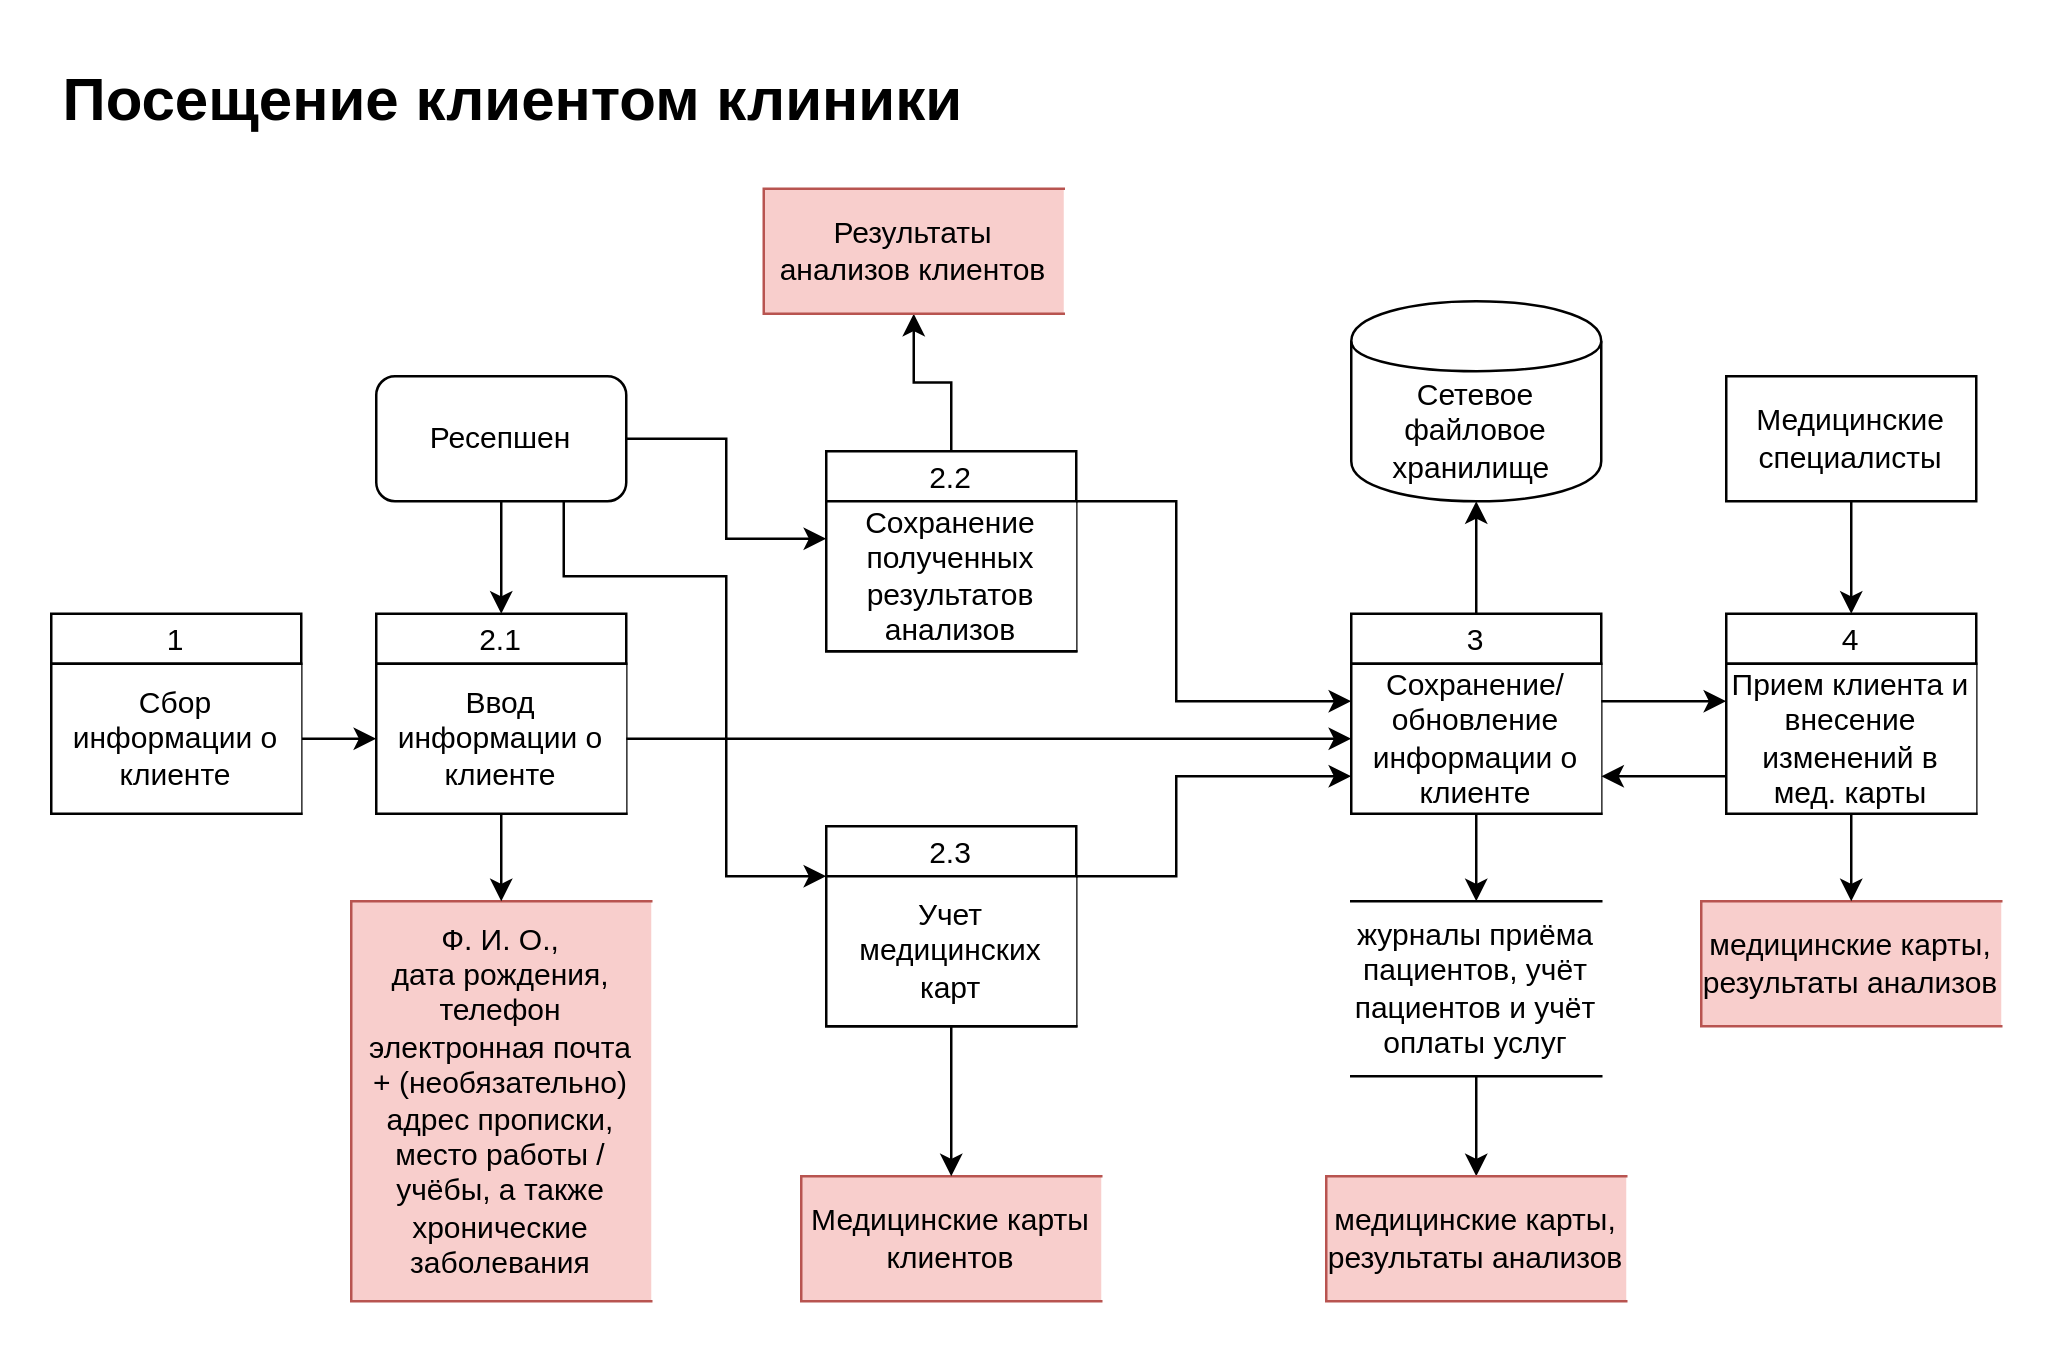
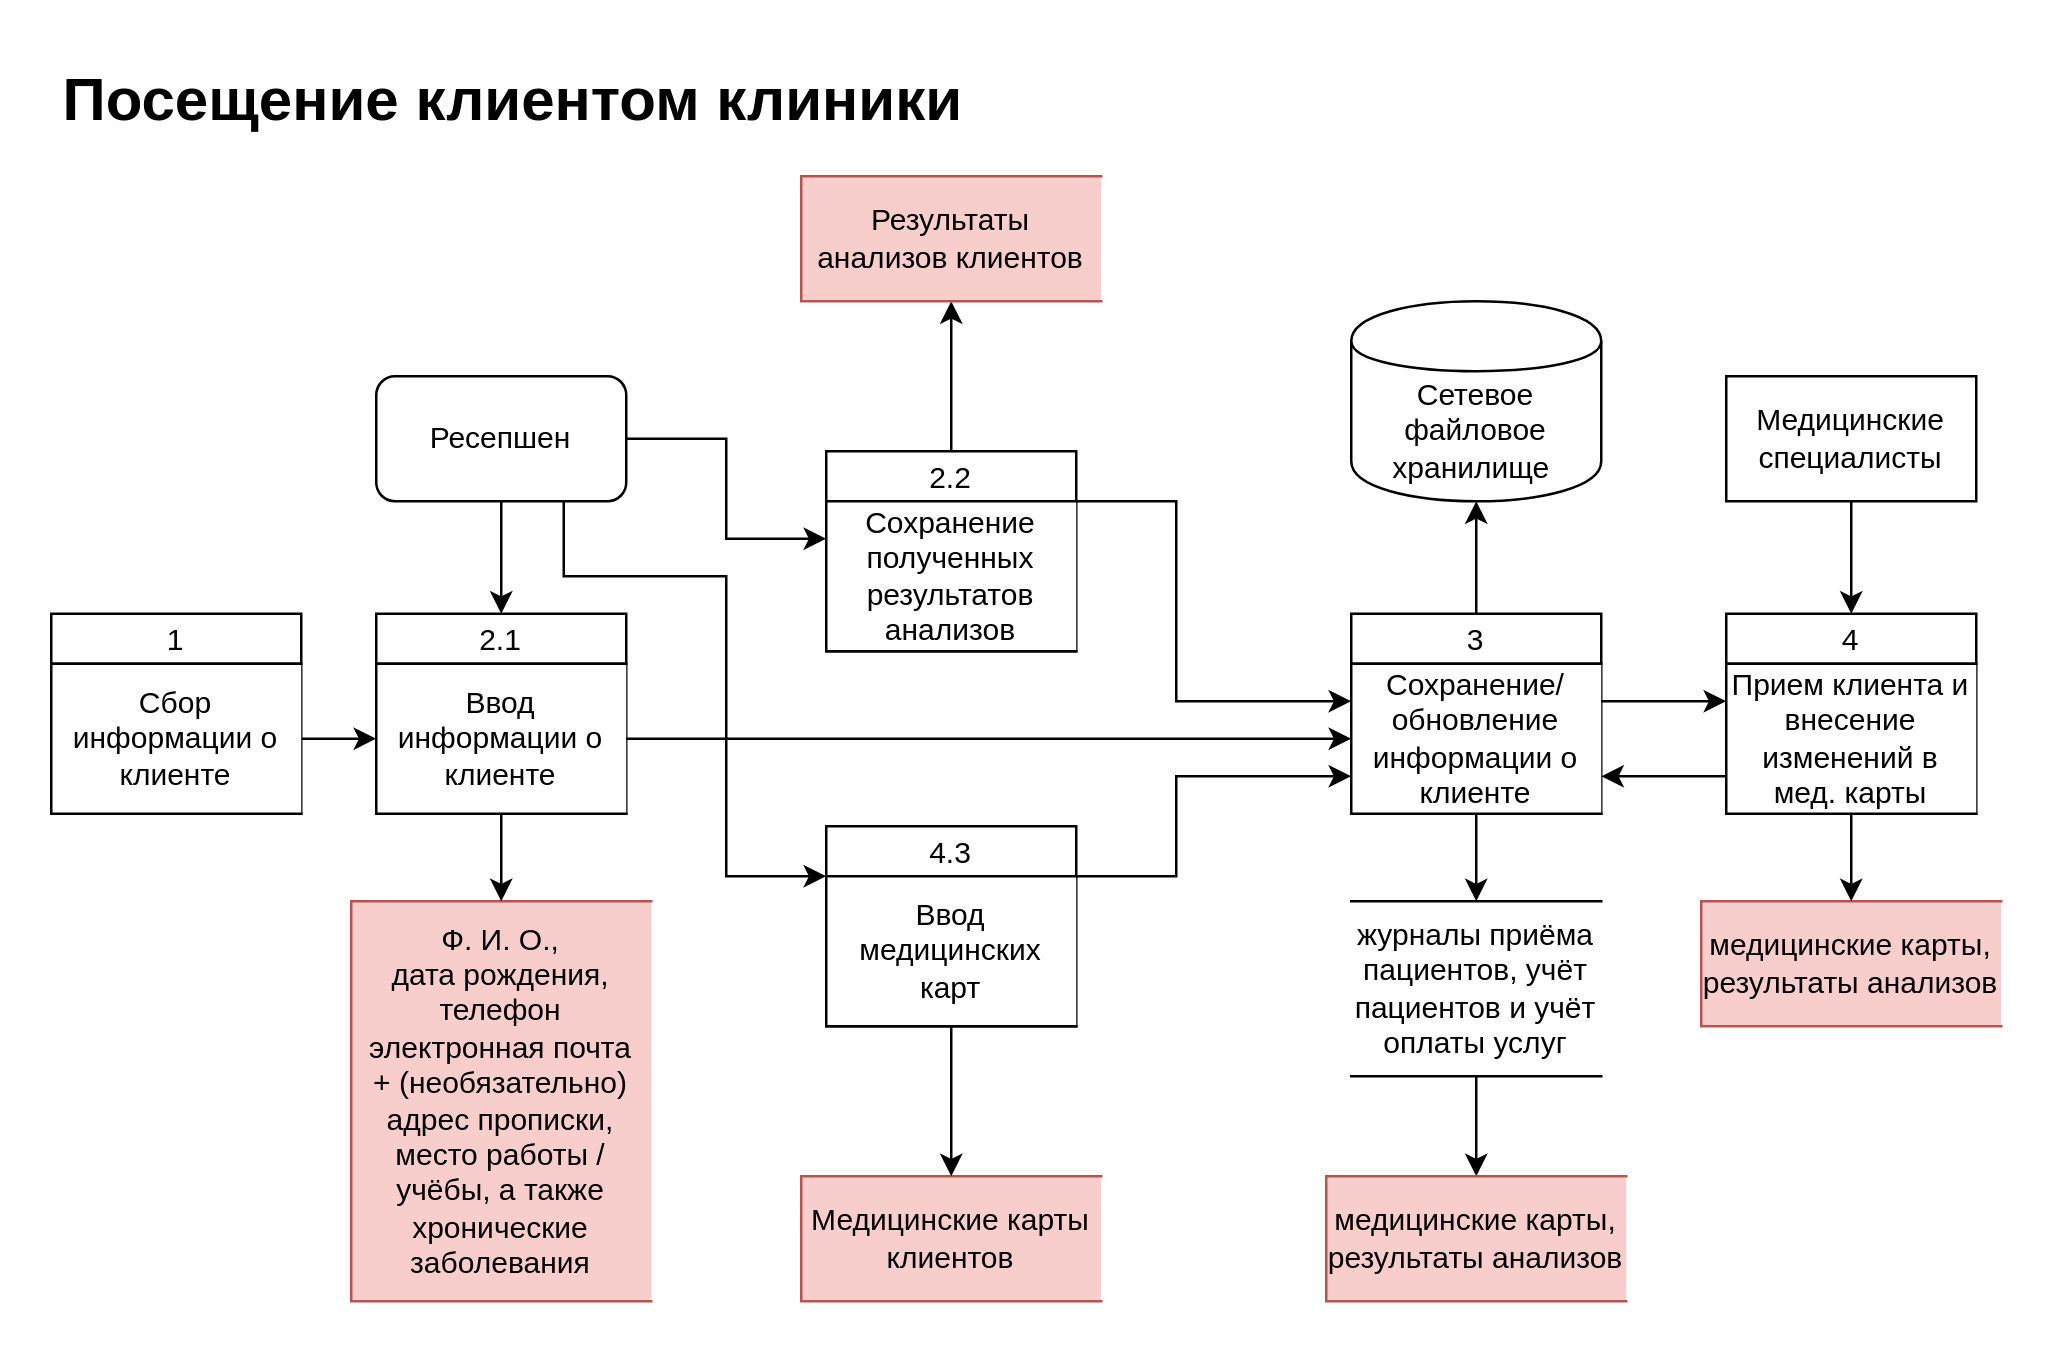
(914, 251) -> (951, 239)
(950, 853) -> (950, 853)
(951, 951) -> (951, 951)
